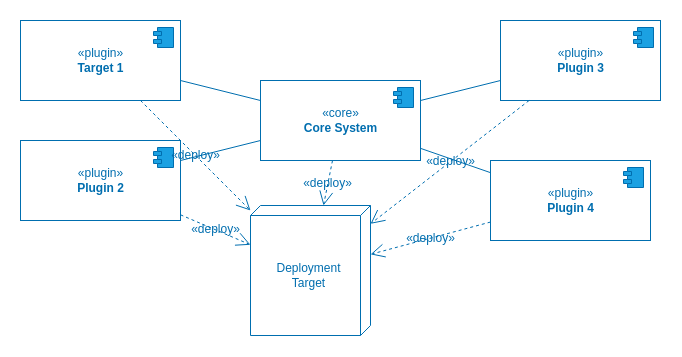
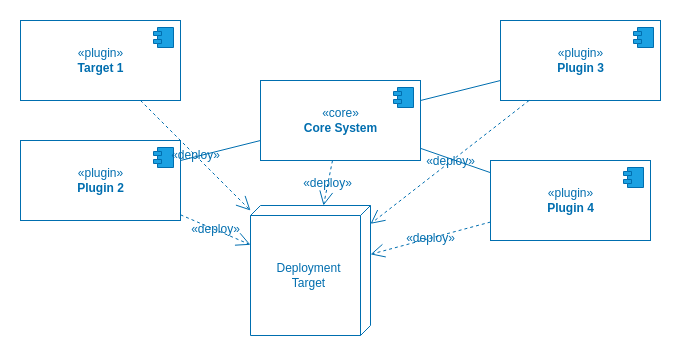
(221, 91) -> none
